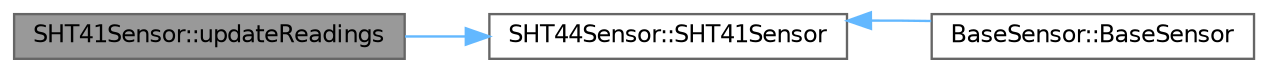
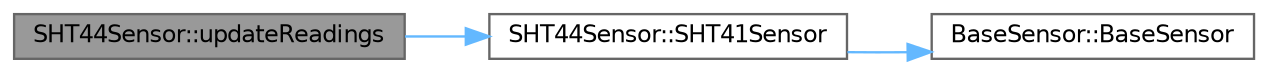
(901, 21) -> (877, 52)
(209, 36) -> (209, 36)
